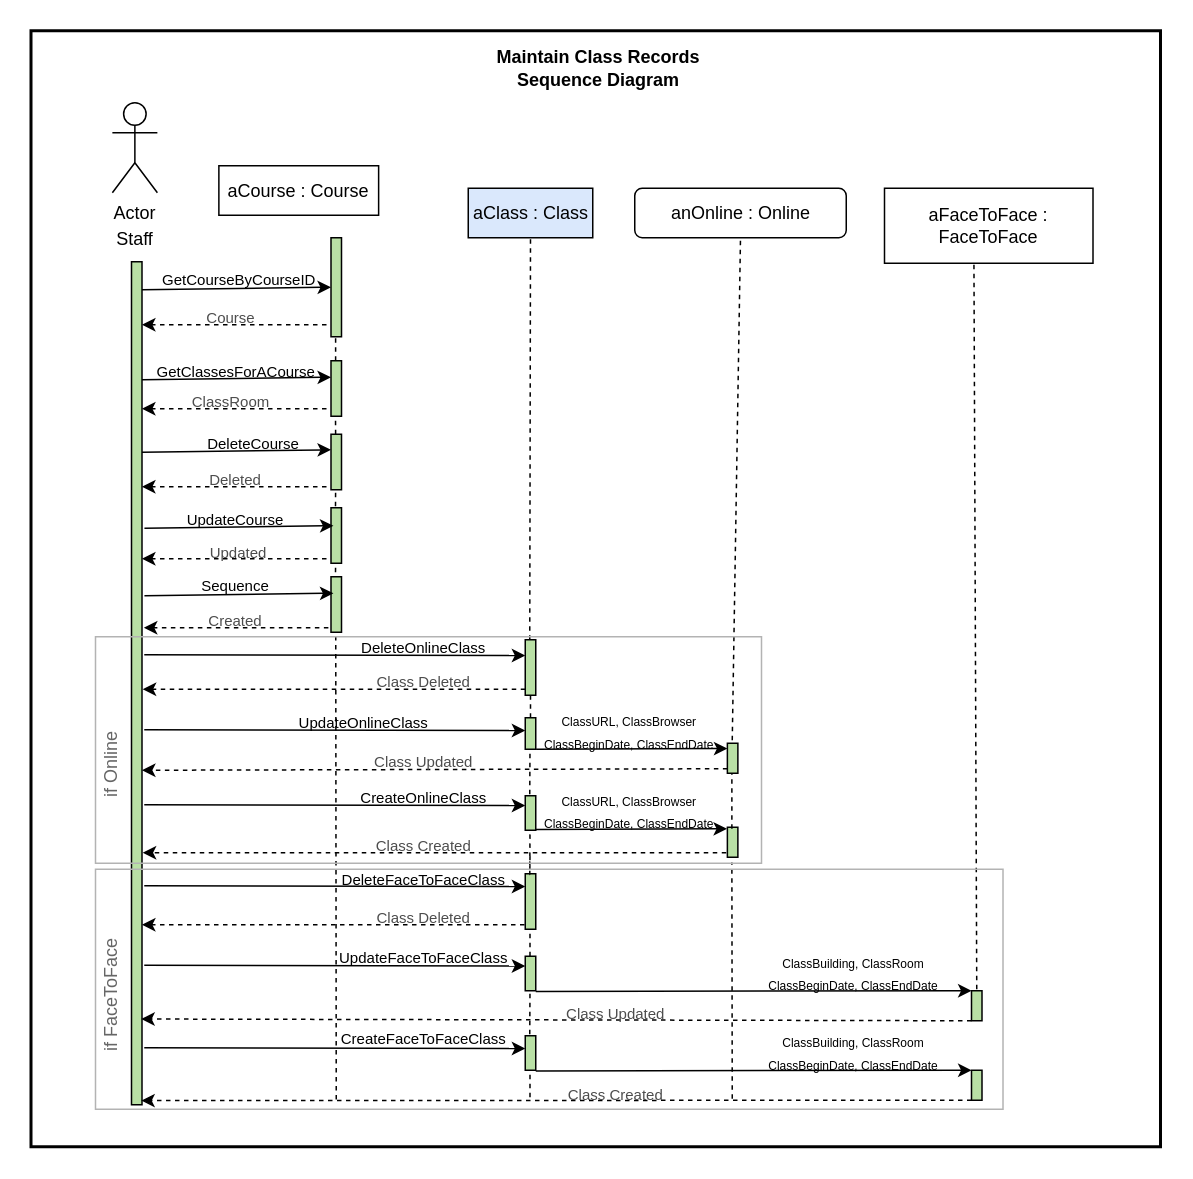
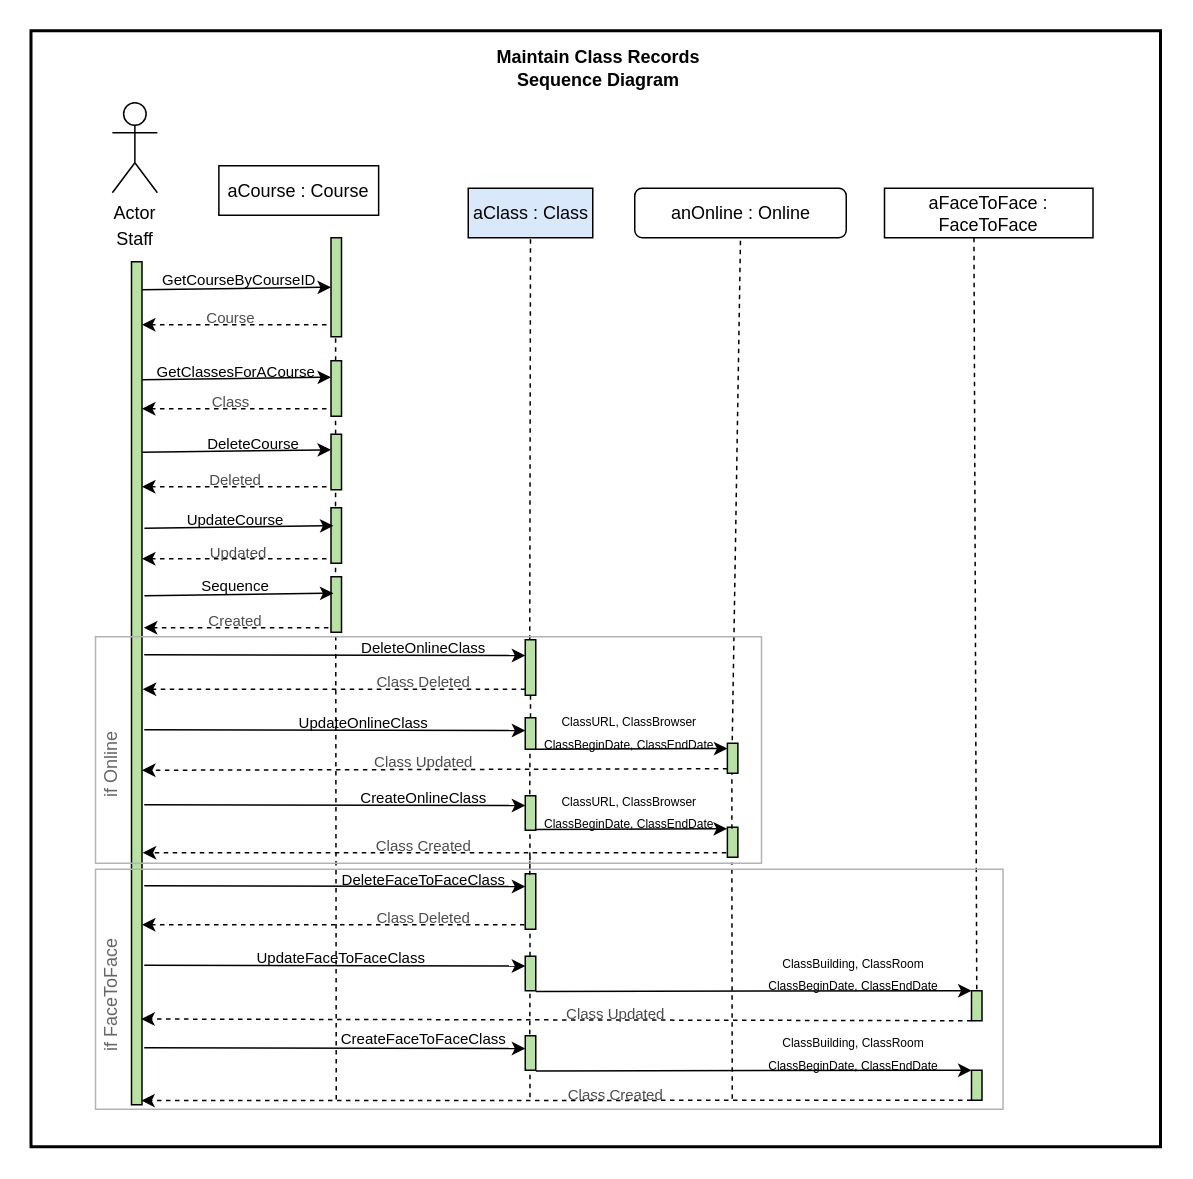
(989, 226) -> (989, 213)
(231, 401) -> (231, 401)
(423, 958) -> (341, 958)
